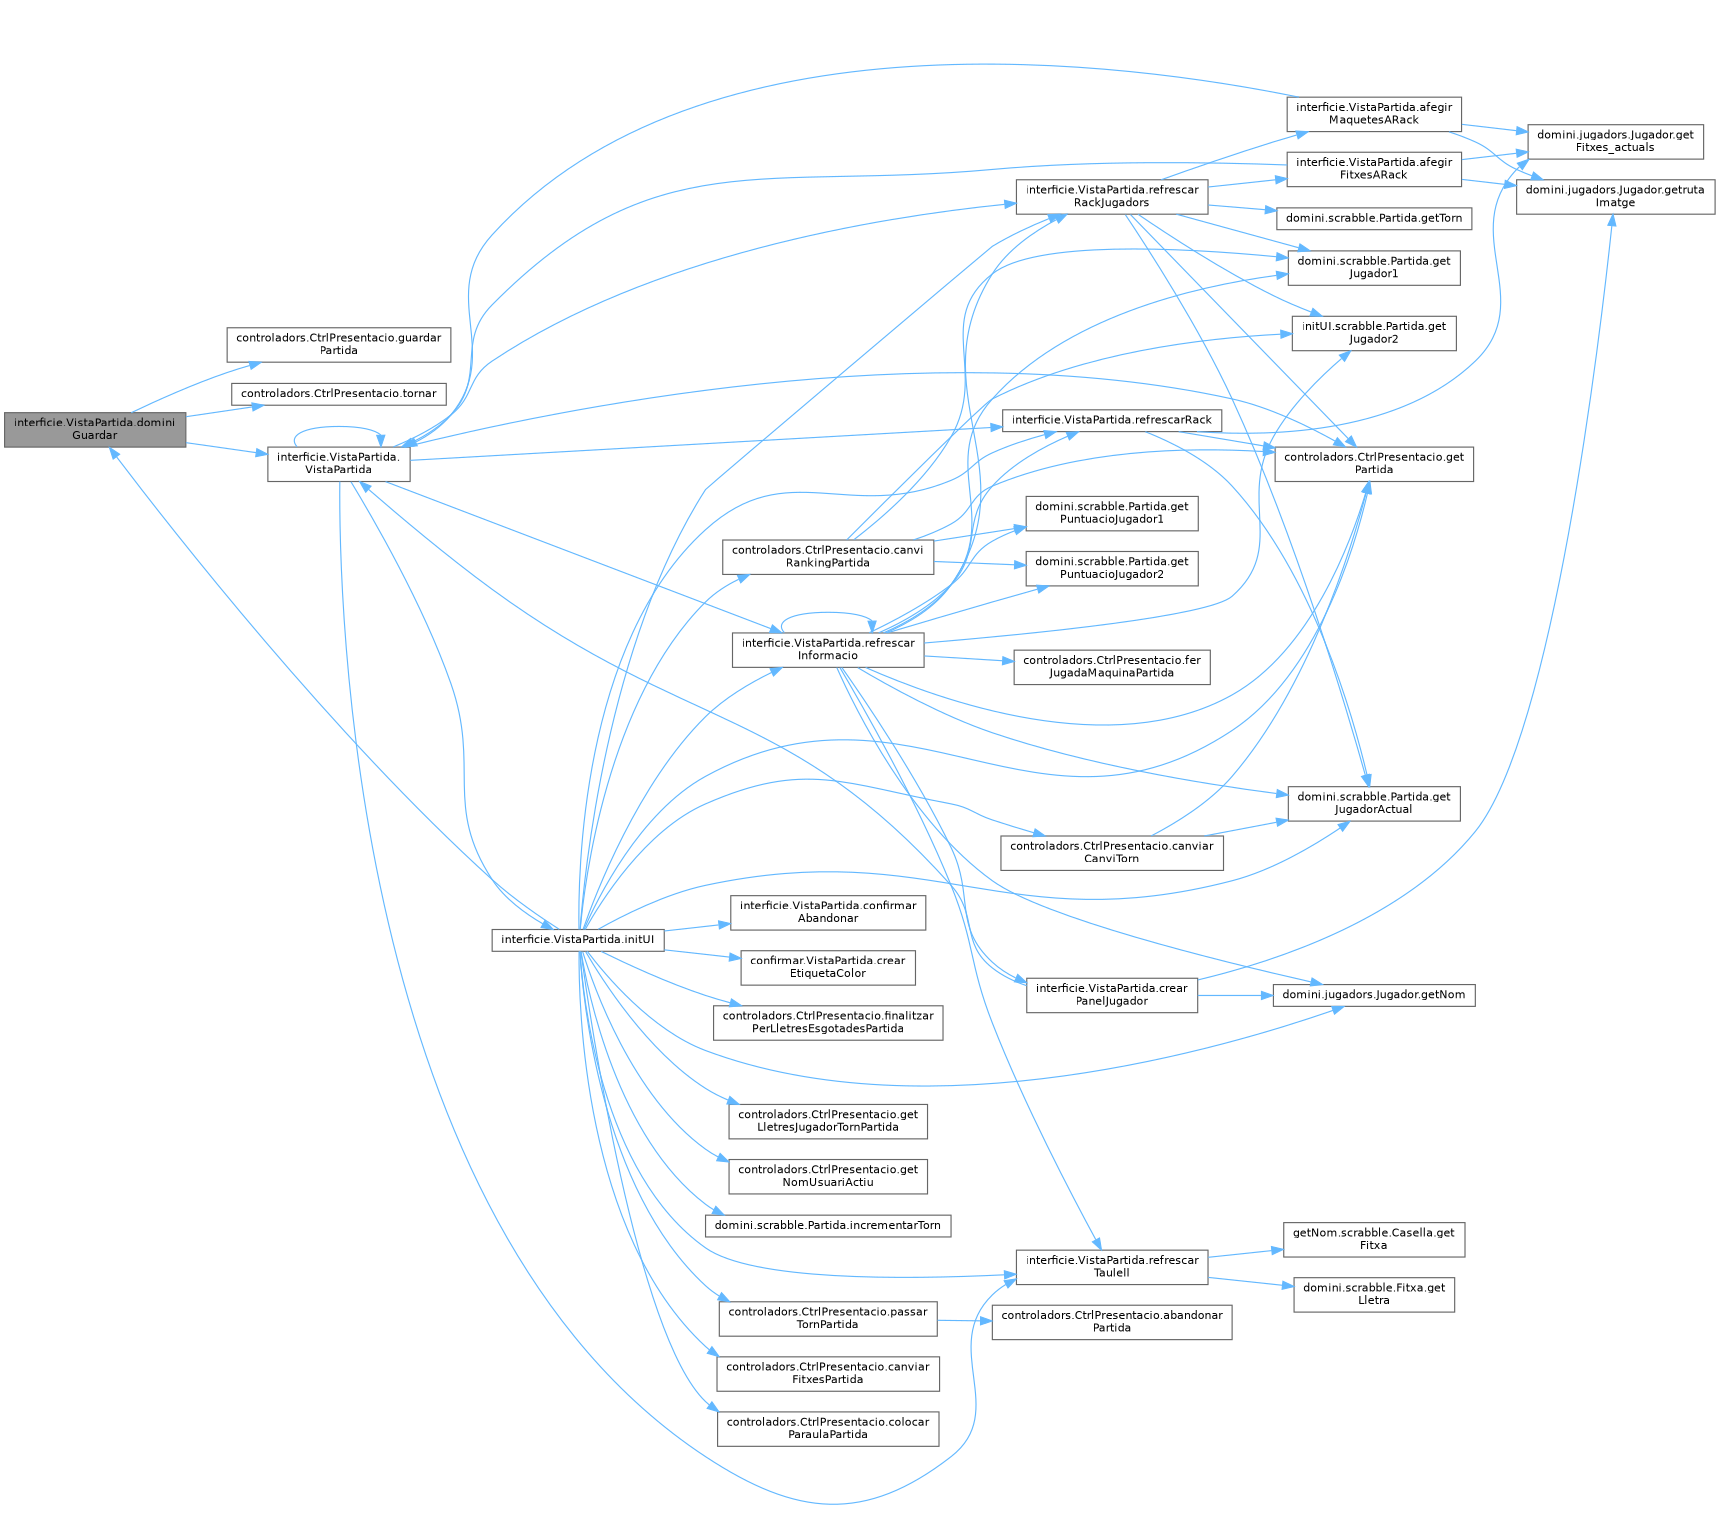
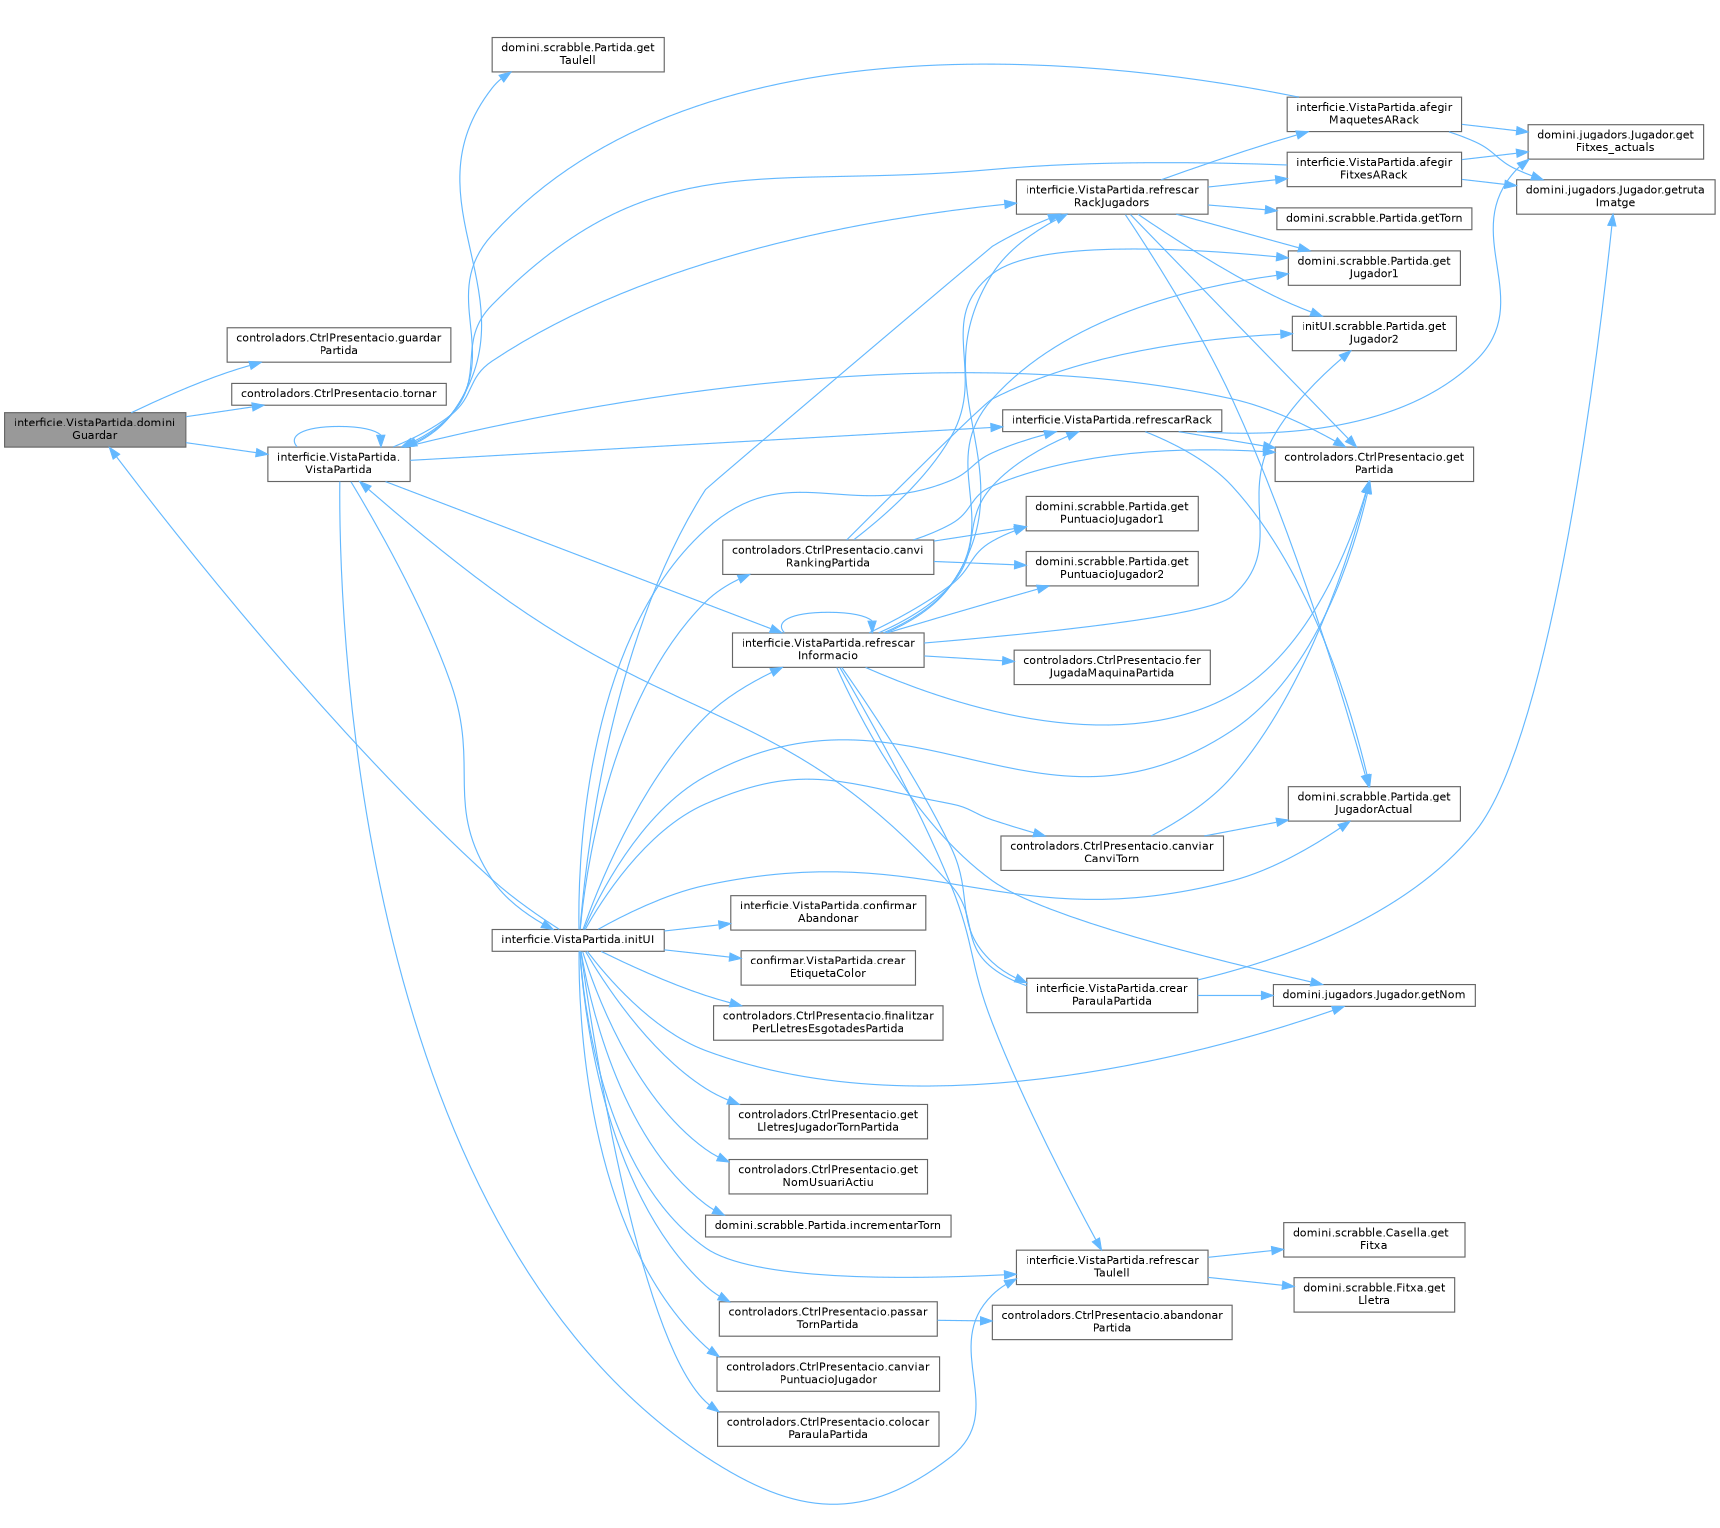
none -> (578, 55)
(1060, 753) -> none
(1112, 996) -> (1112, 996)
(1374, 1240) -> (1374, 1240)
(828, 1374) -> (828, 1374)
